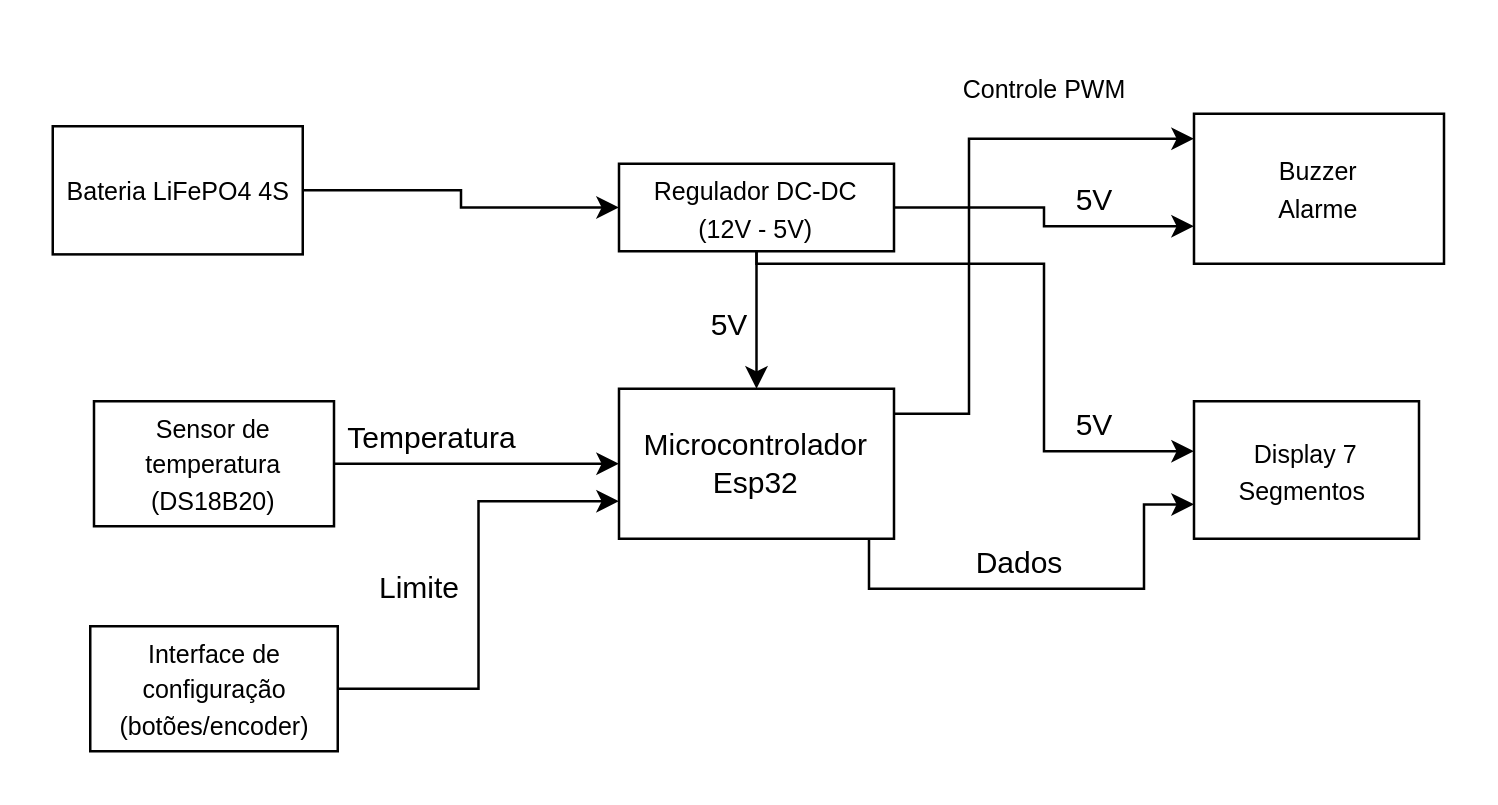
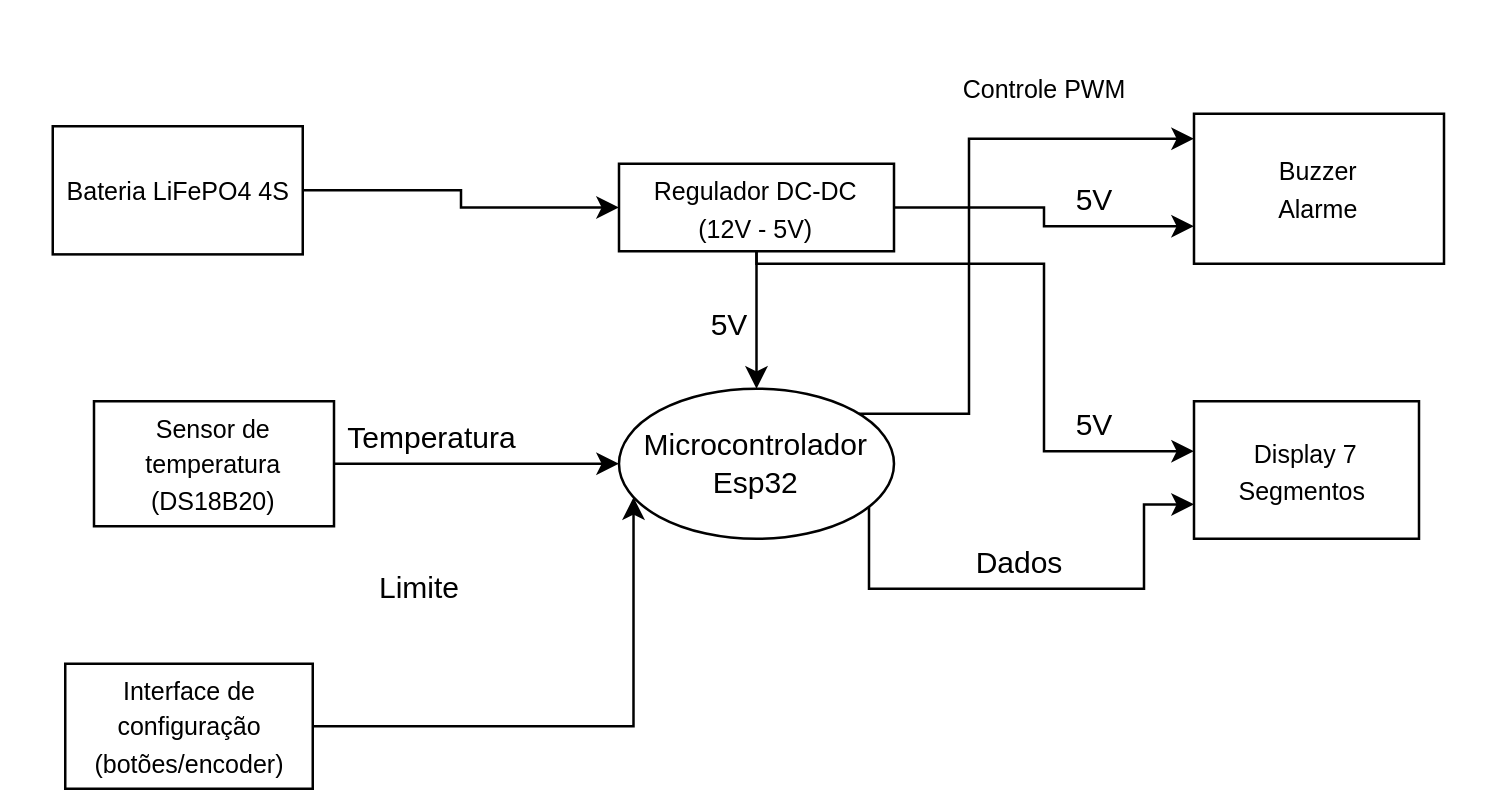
(756, 464) -> (756, 464)
(214, 689) -> (189, 726)
